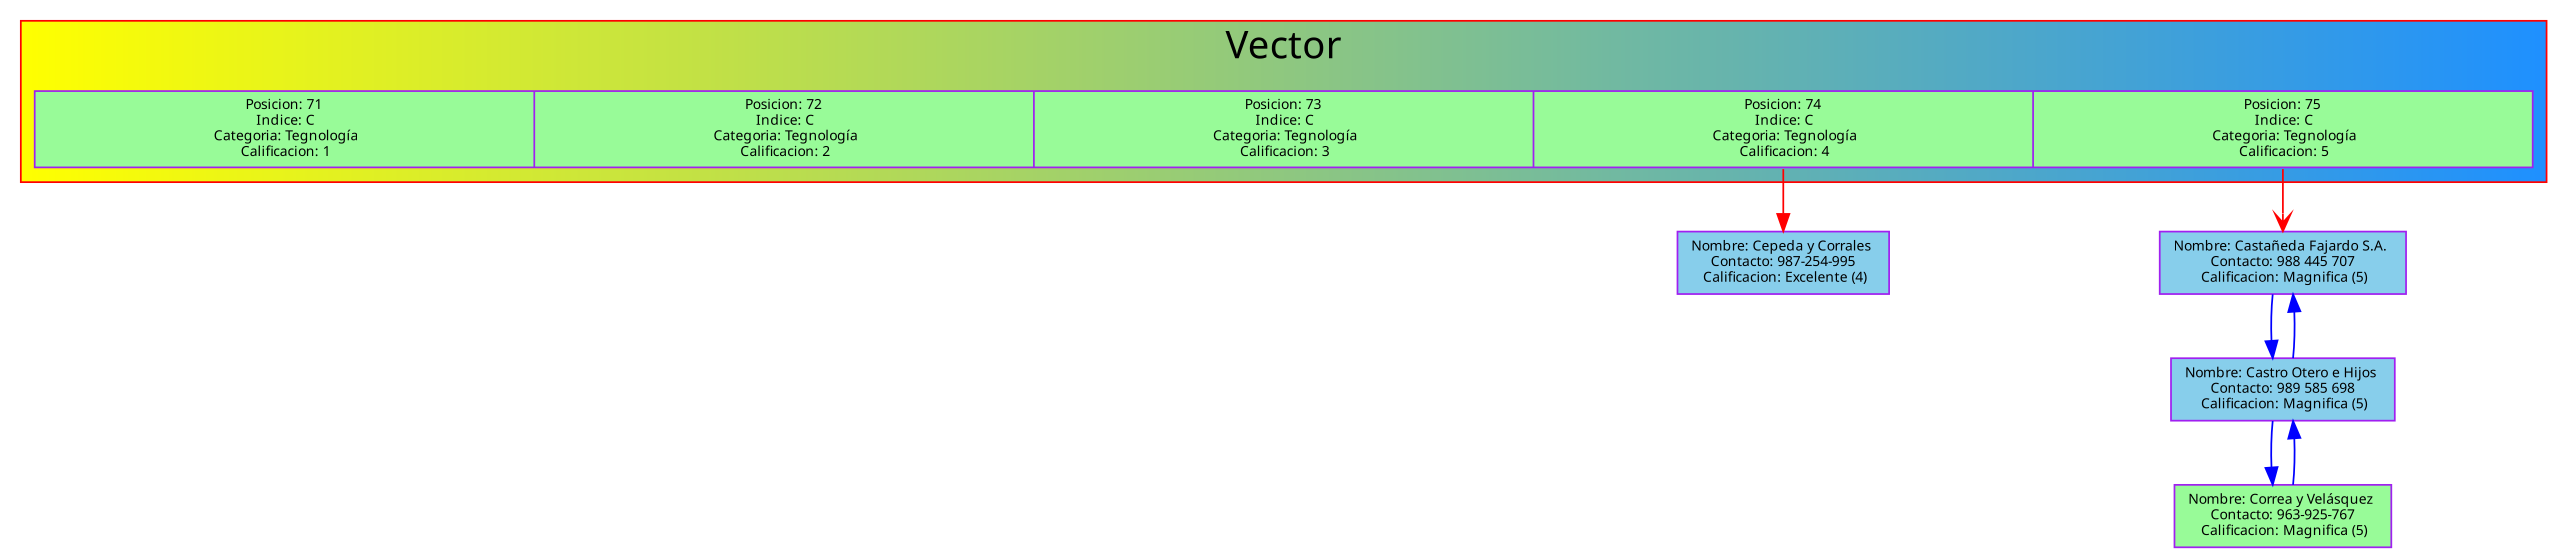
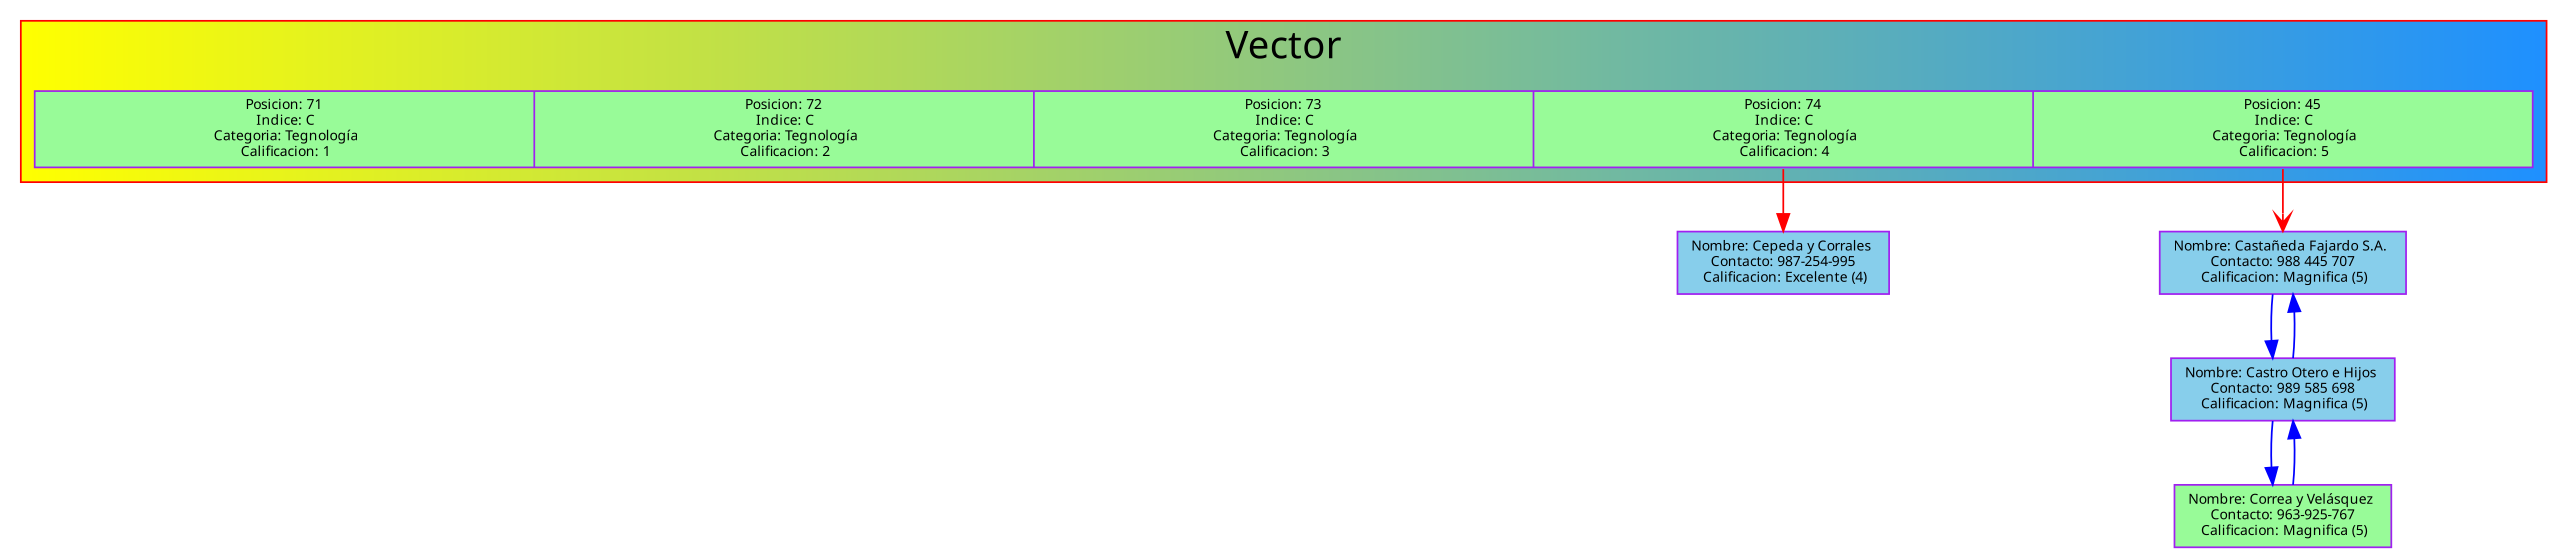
(2283, 105) -> (2283, 105)
